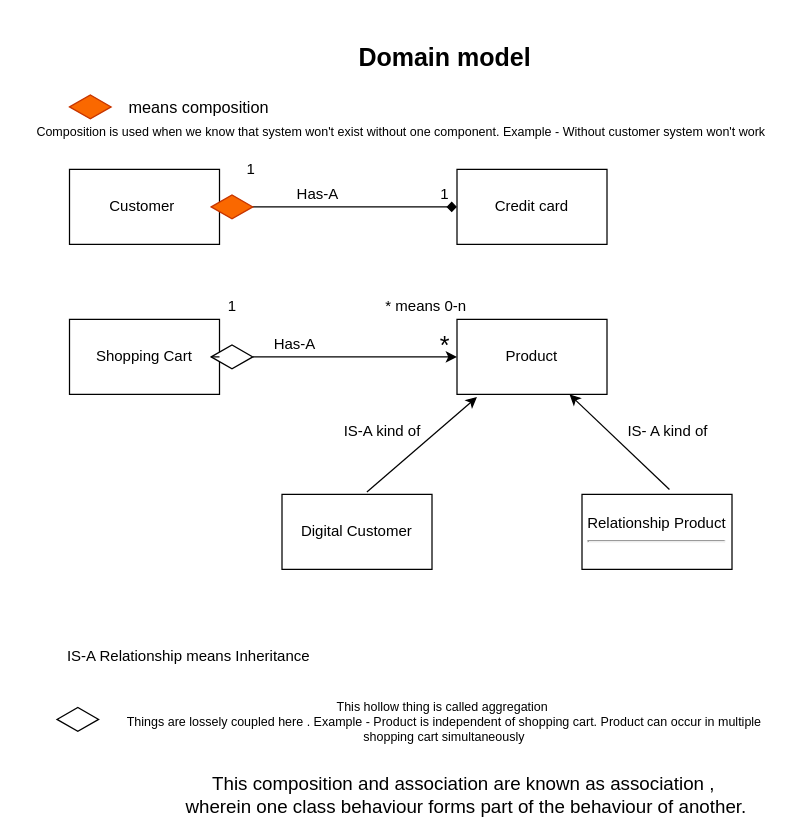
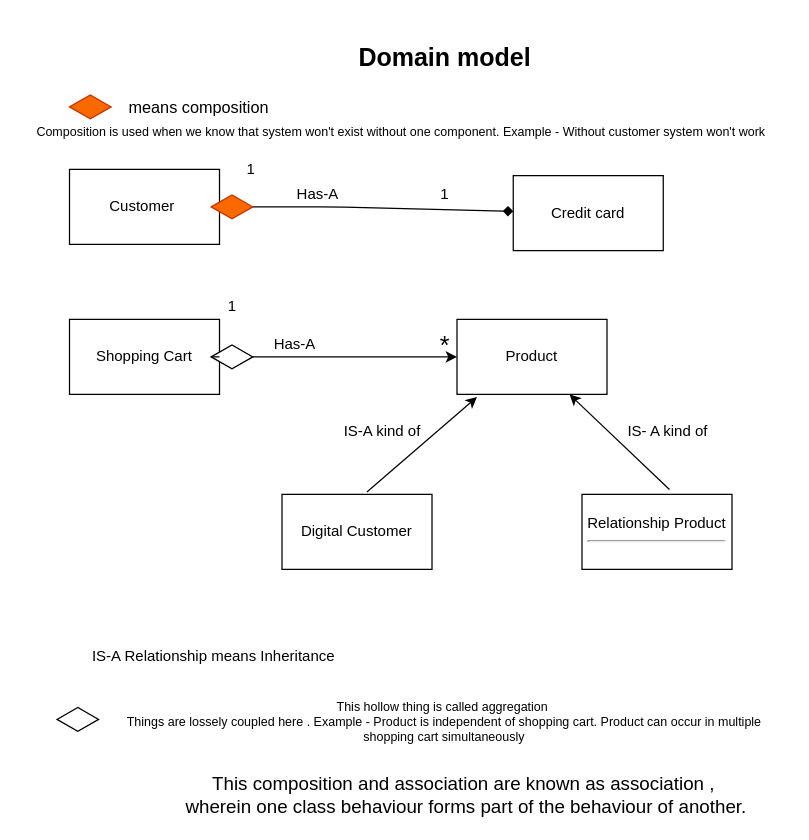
(532, 207) -> (588, 213)
(426, 307) -> none
(188, 657) -> (213, 657)
